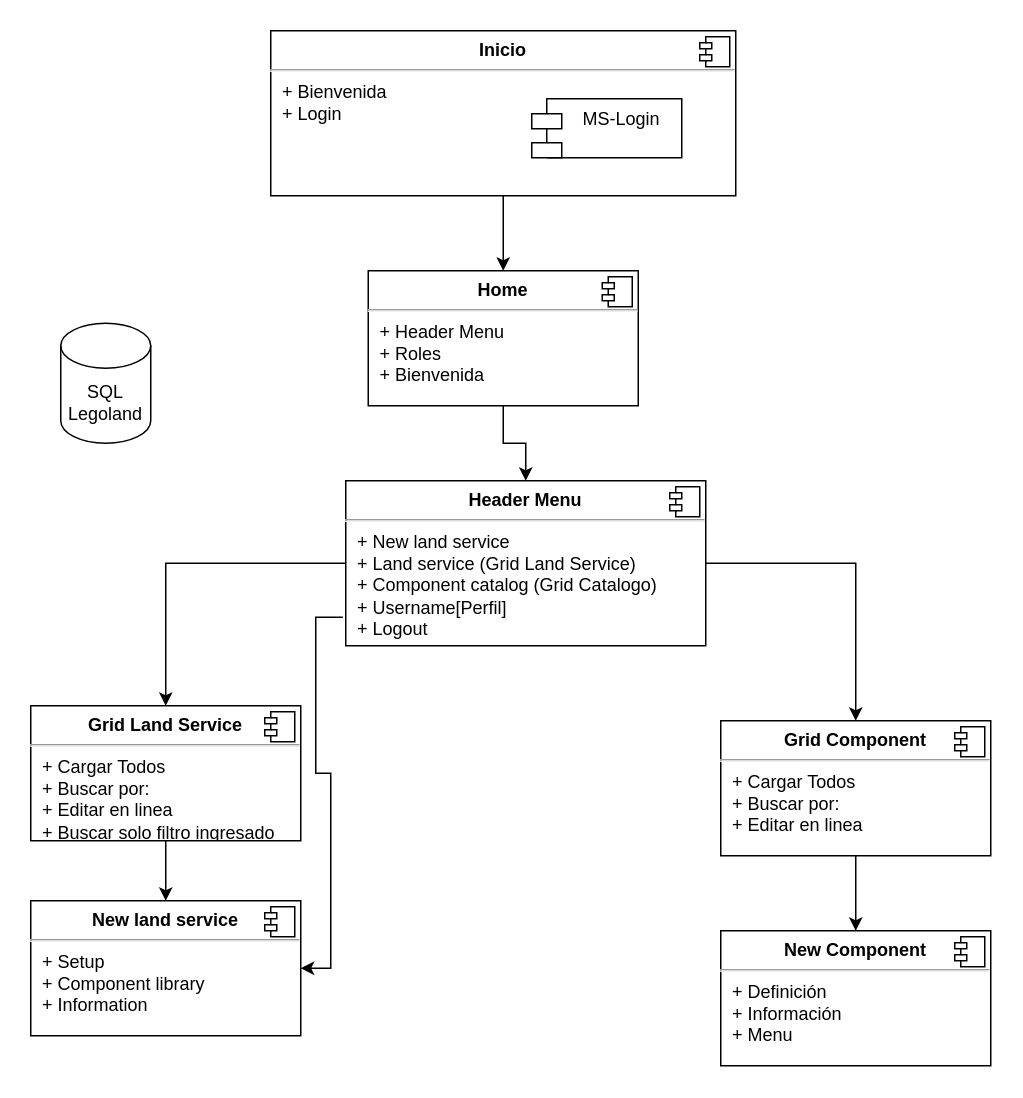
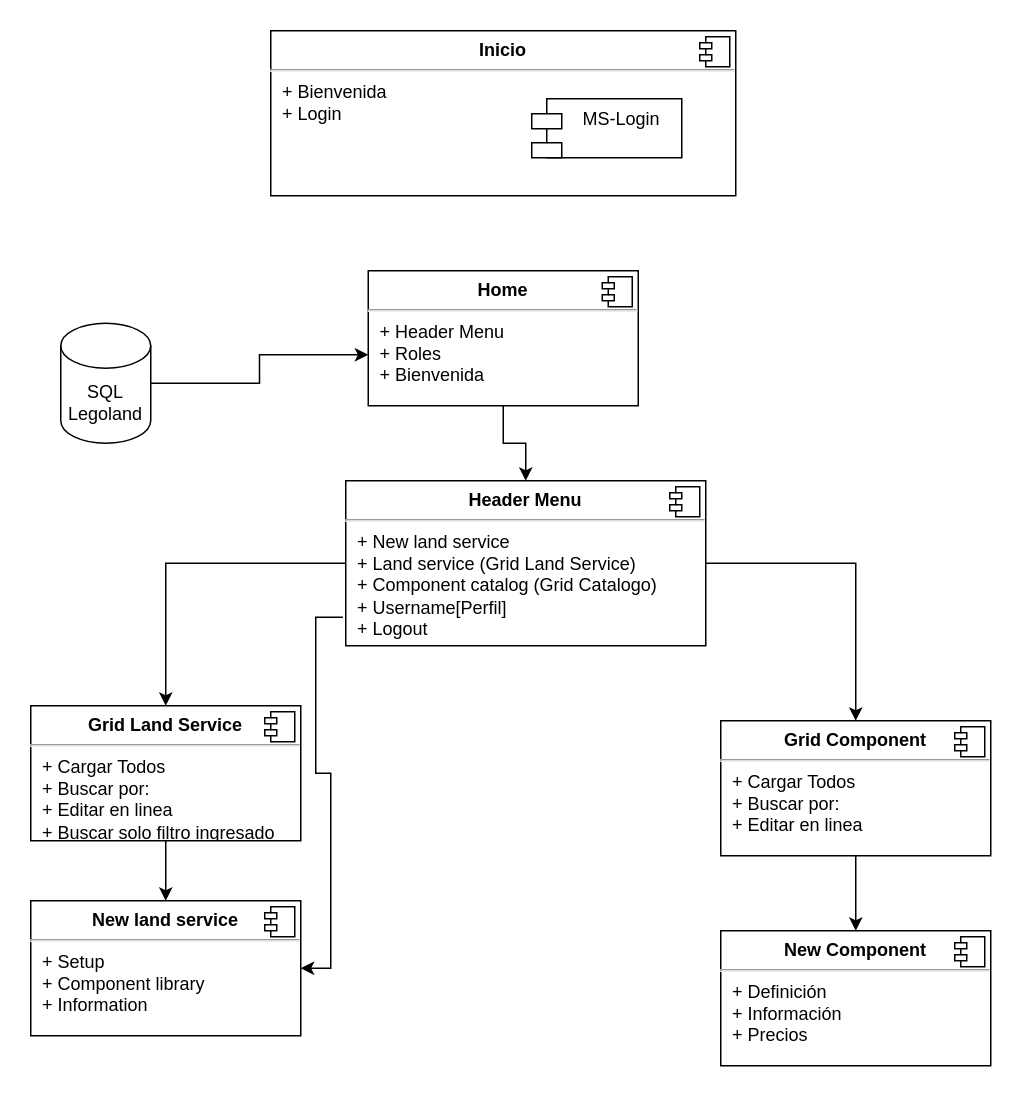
(503, 228) -> none
none -> (260, 374)
(784, 931) -> (784, 931)
